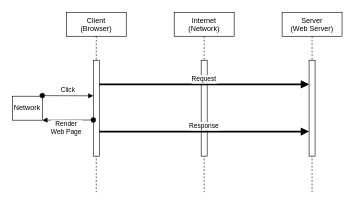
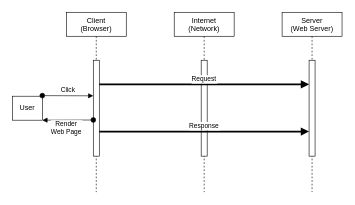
(27, 108) -> (27, 108)
